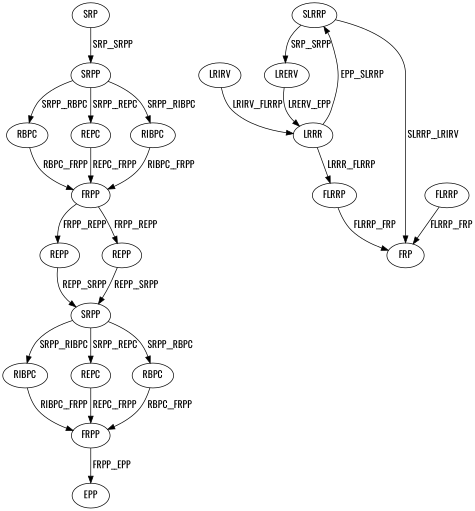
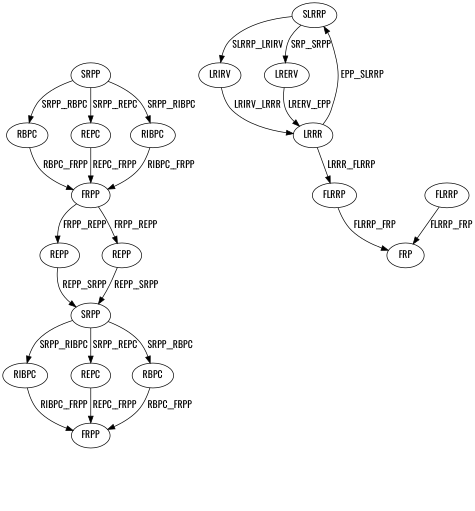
(91, 15) -> none
(257, 105) -> (257, 105)
(406, 107) -> (251, 27)
(91, 496) -> none
